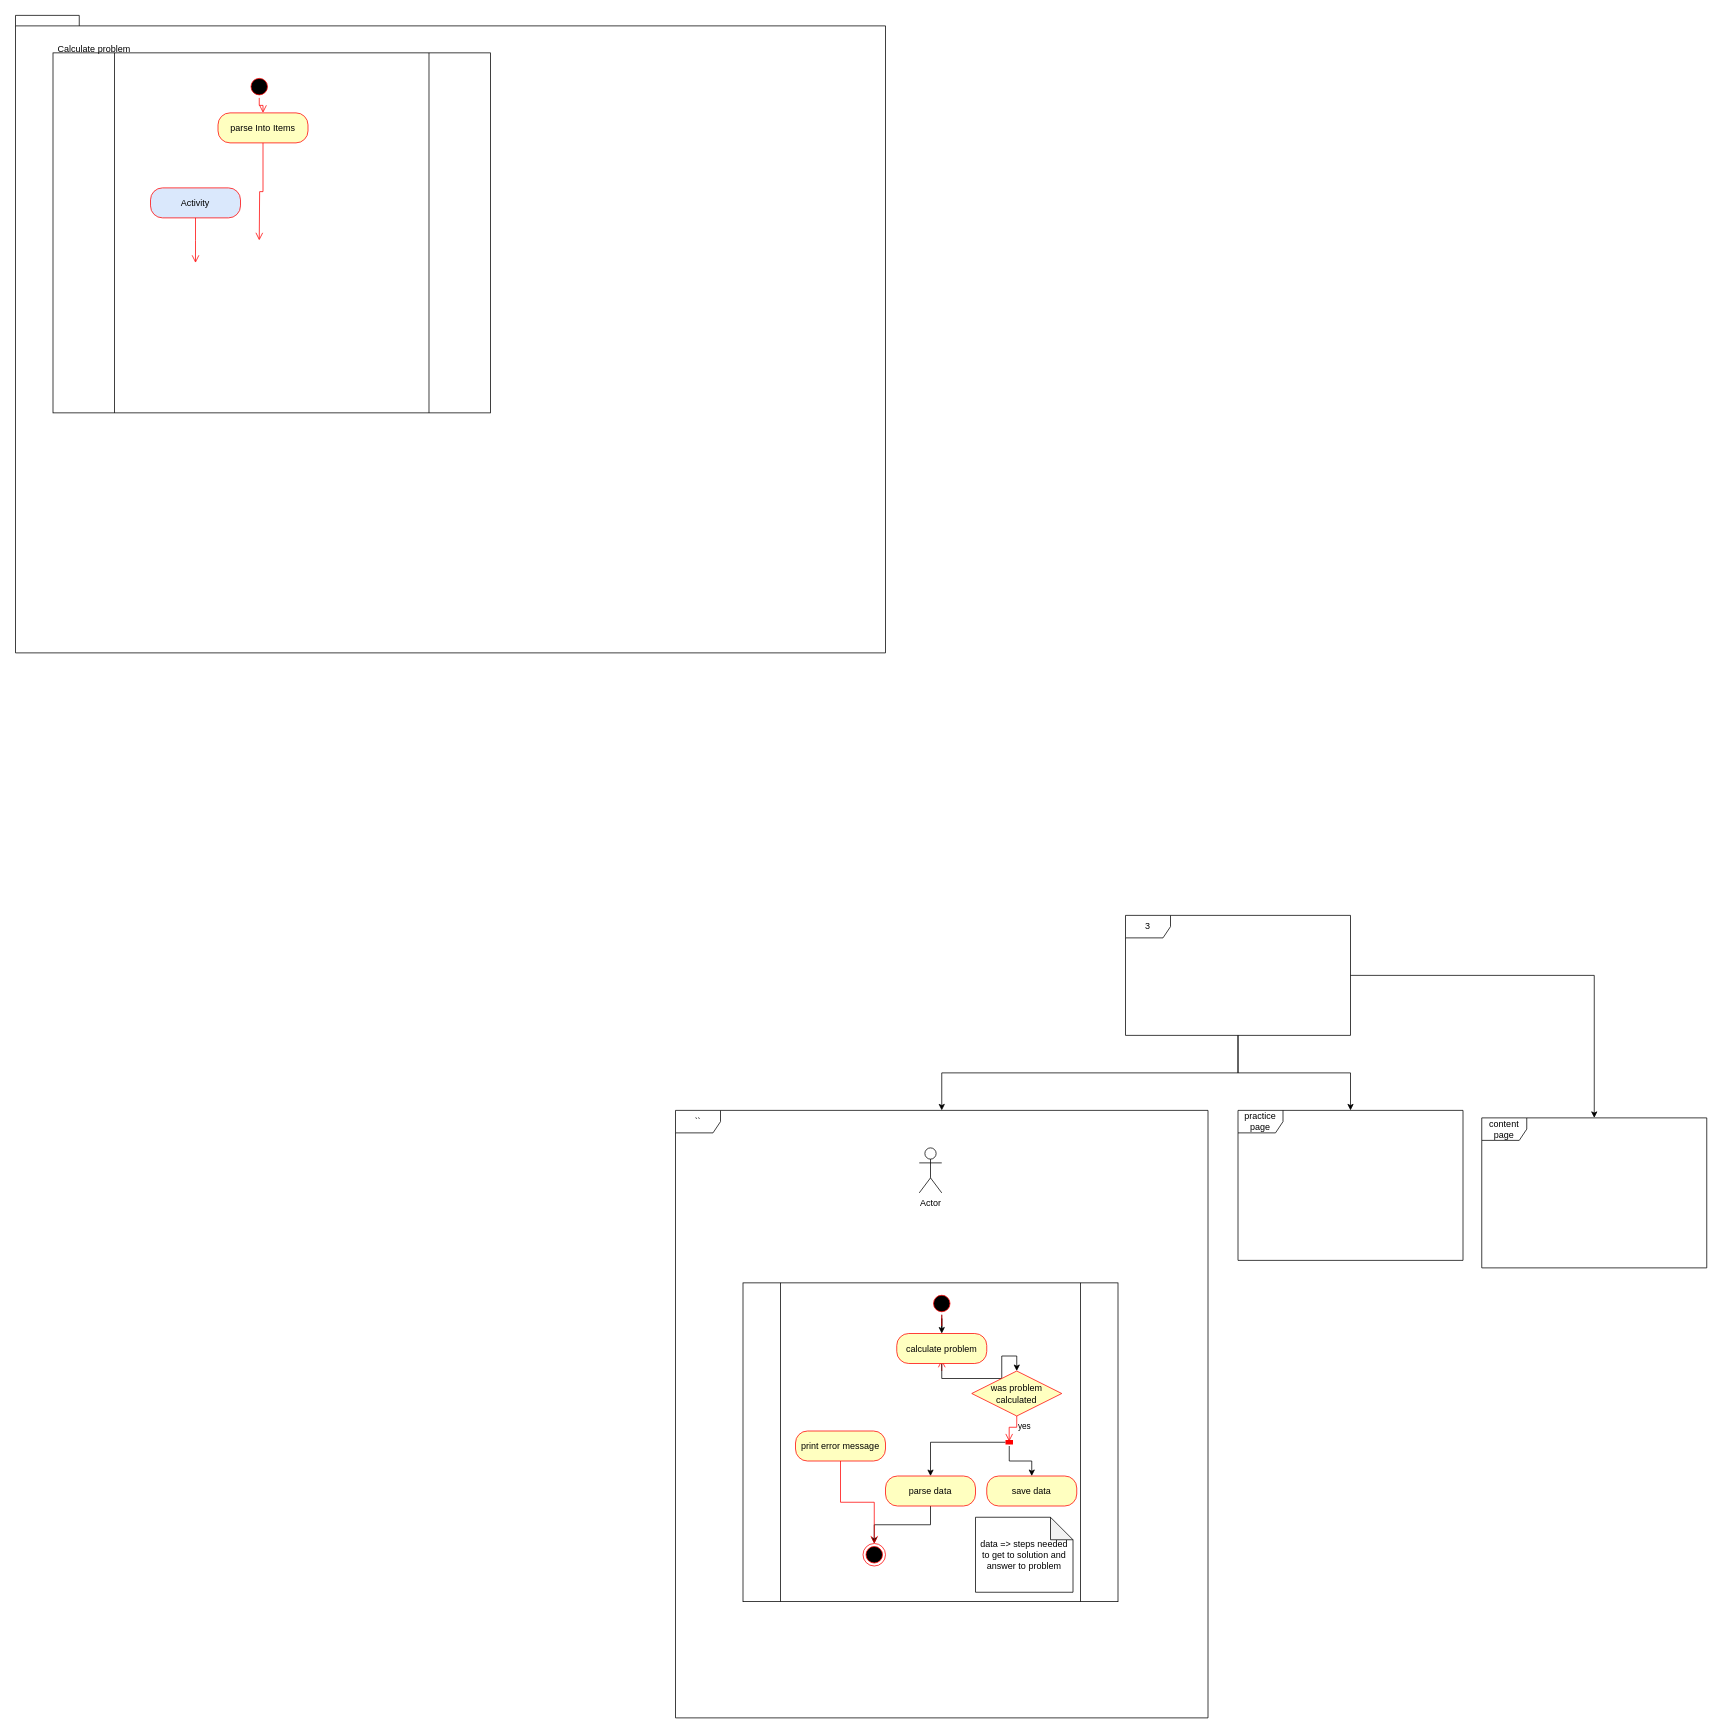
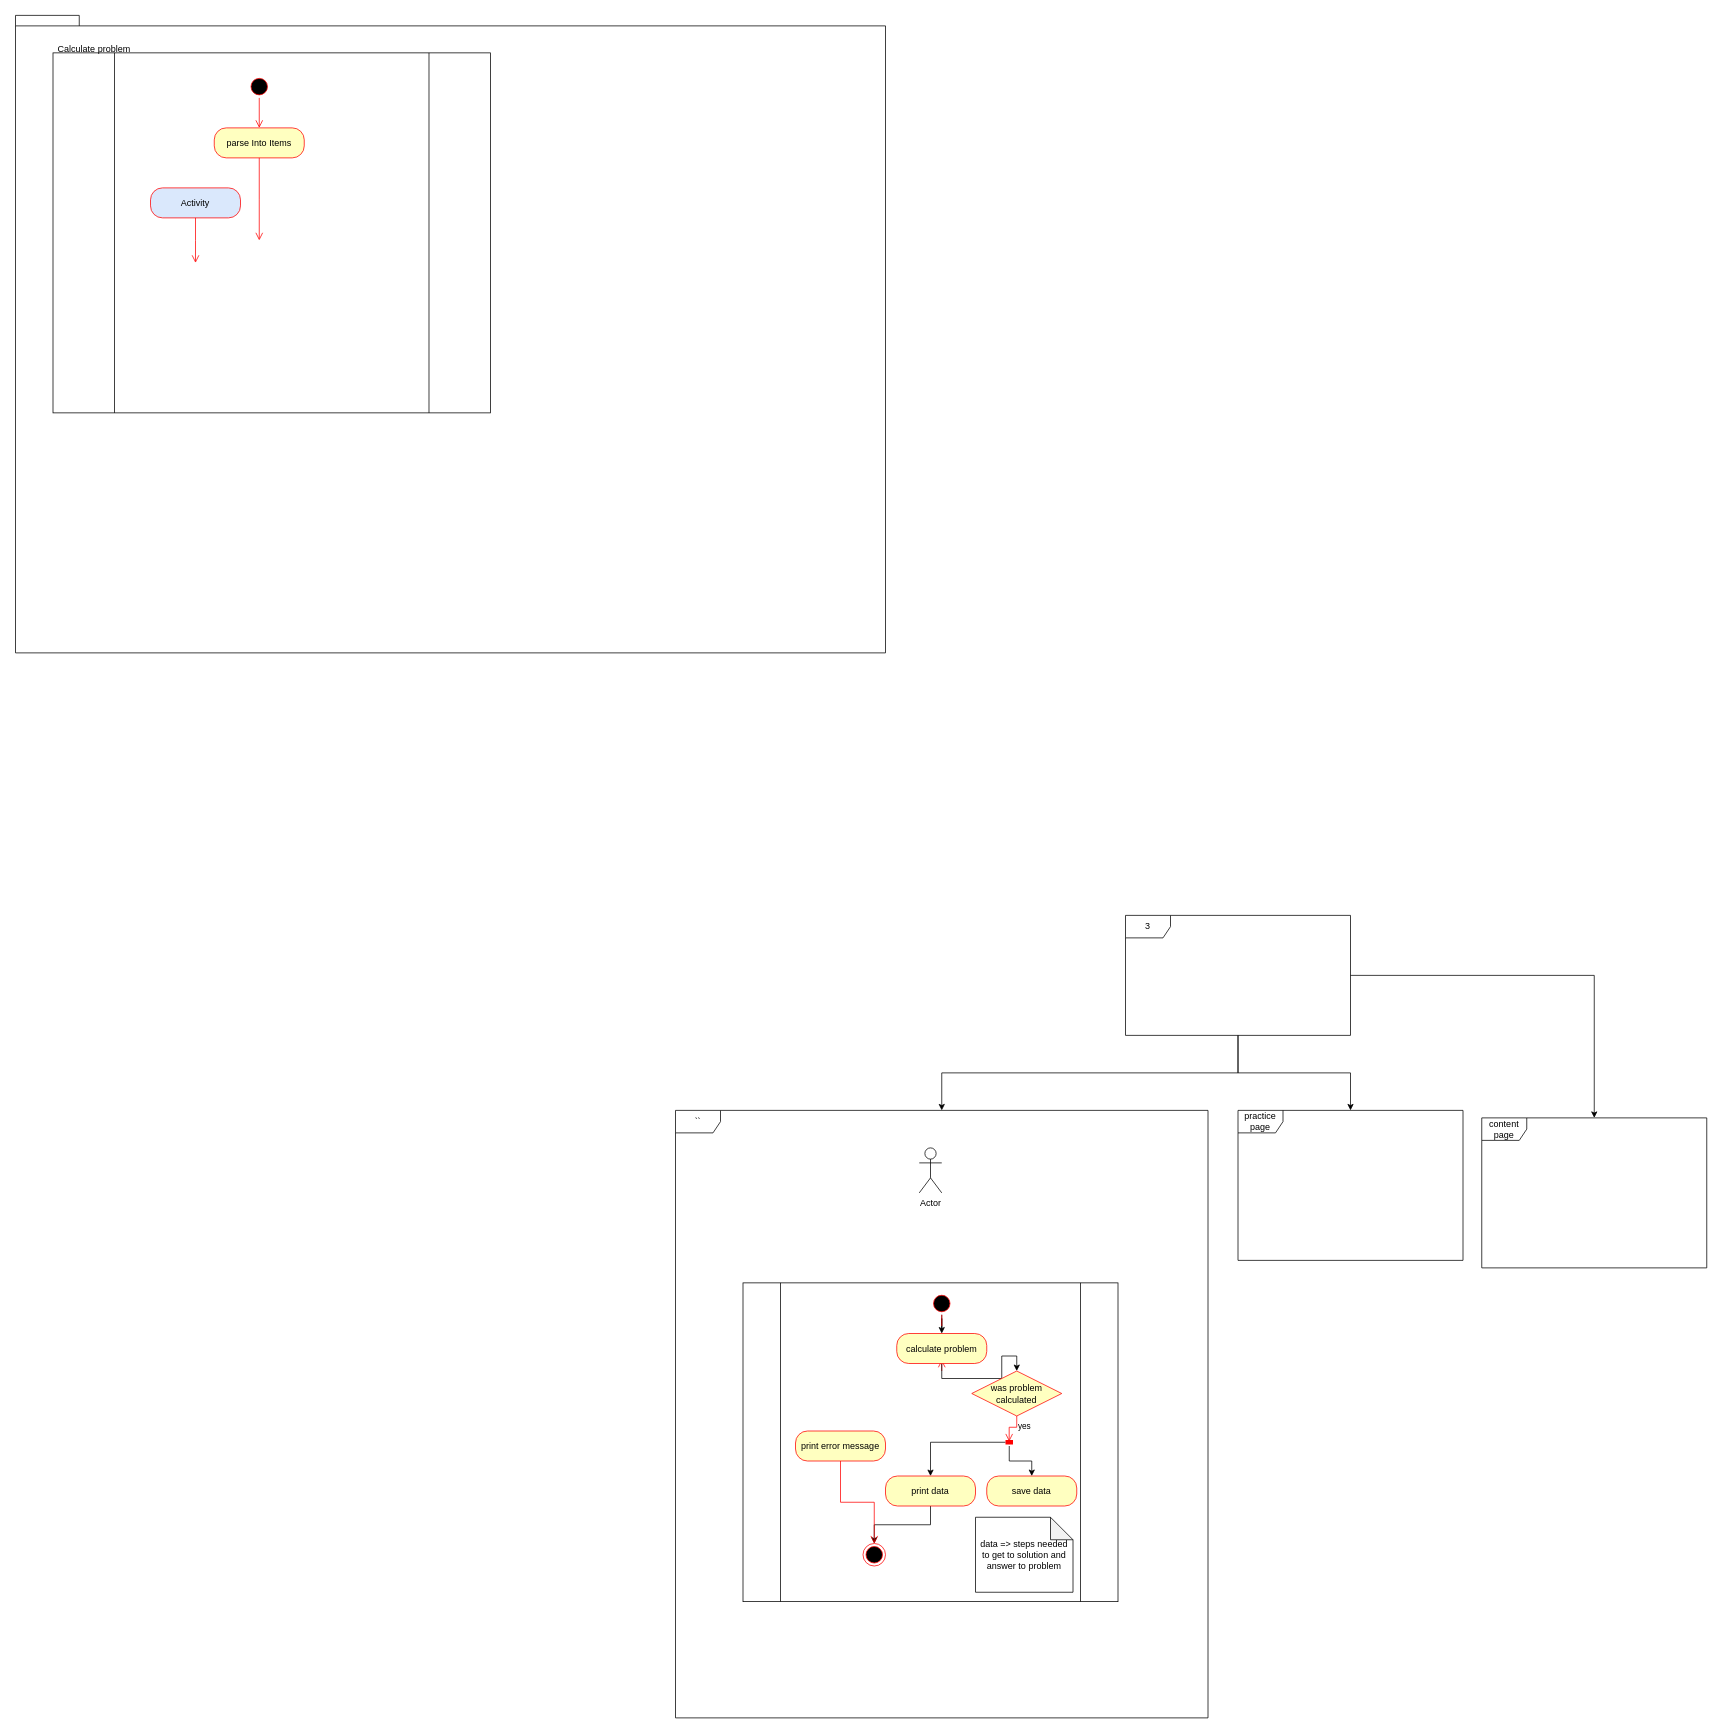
(263, 128) -> (259, 143)
(930, 1491) -> (930, 1491)
